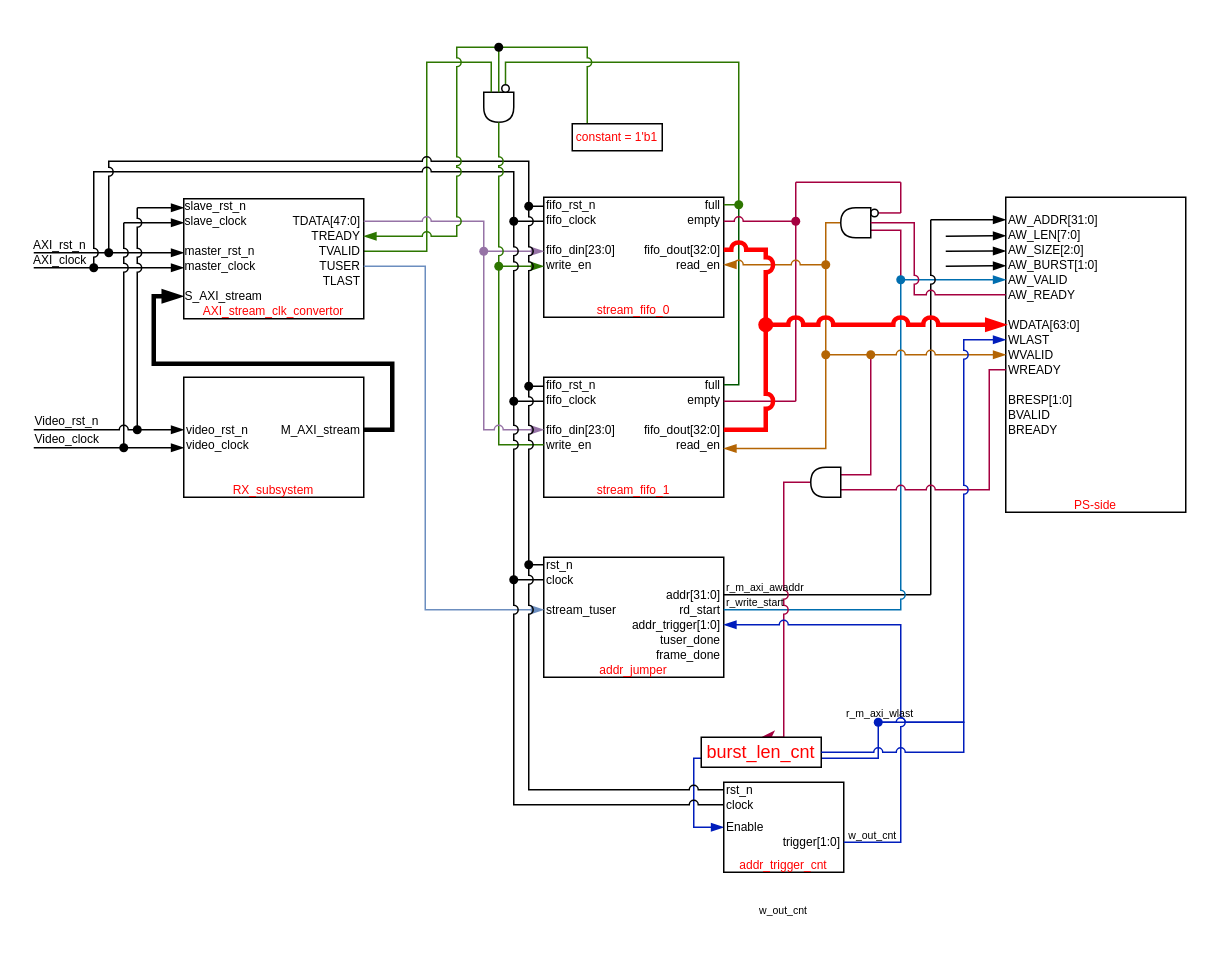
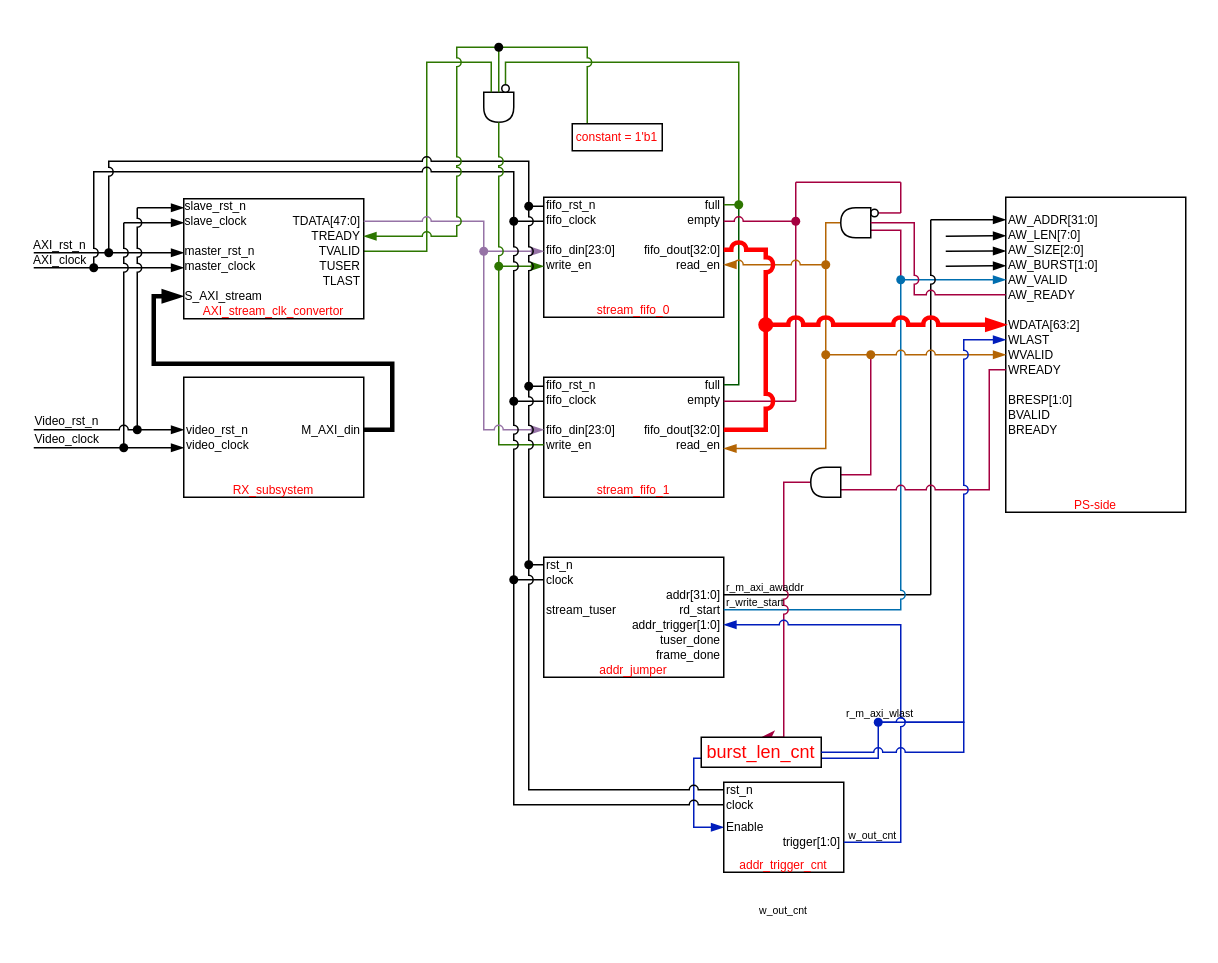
(1044, 325) -> (1044, 325)
(320, 430) -> (332, 430)
(425, 450) -> none
